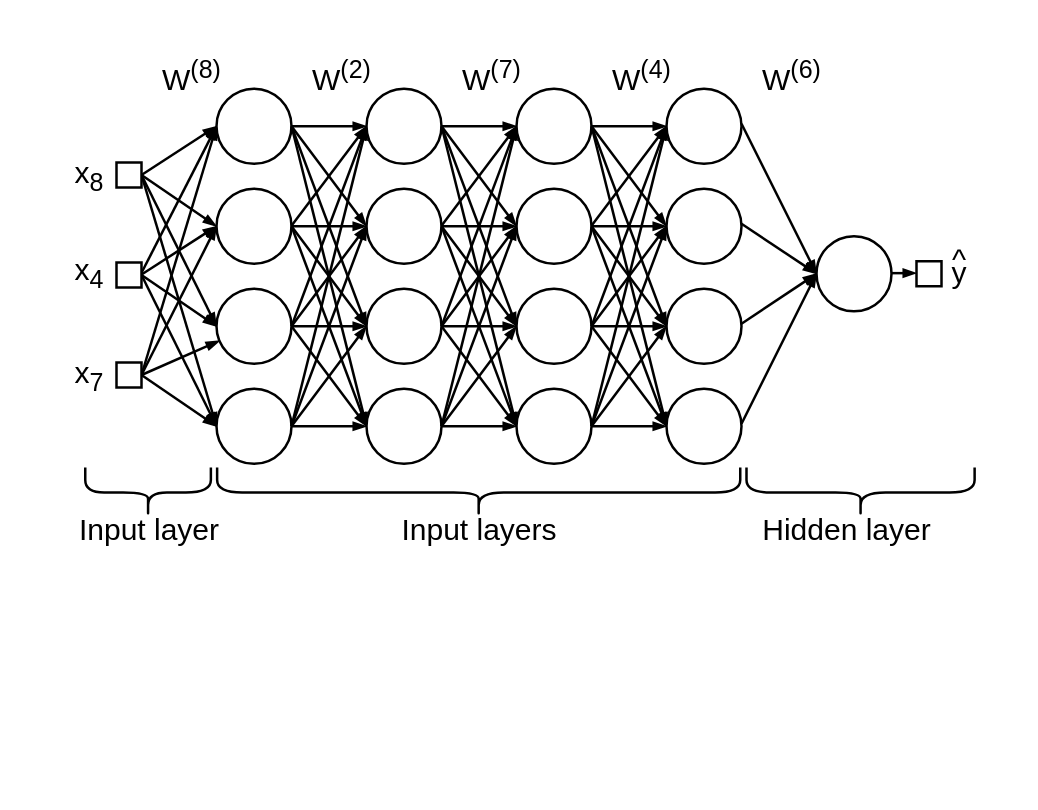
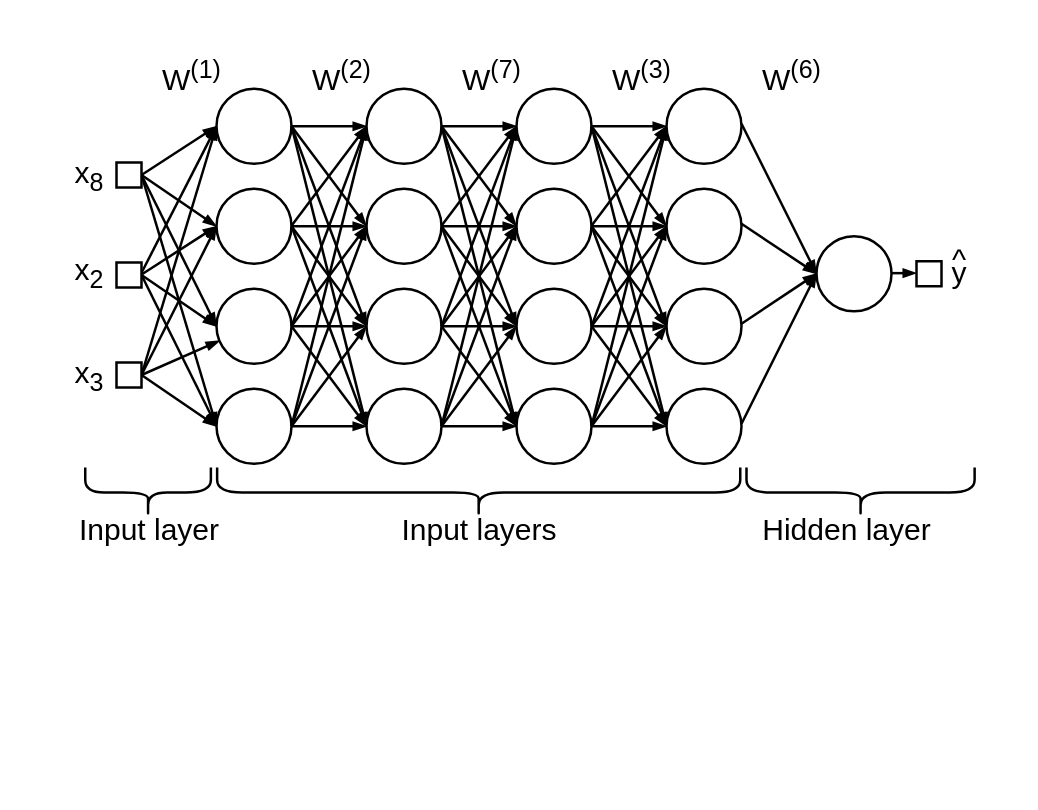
(193, 76) -> (193, 76)
(643, 76) -> (643, 76)
(90, 274) -> (90, 274)
(90, 376) -> (90, 376)
